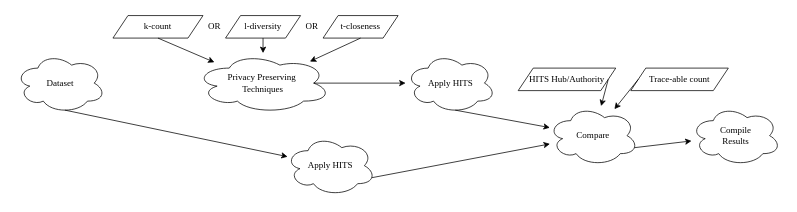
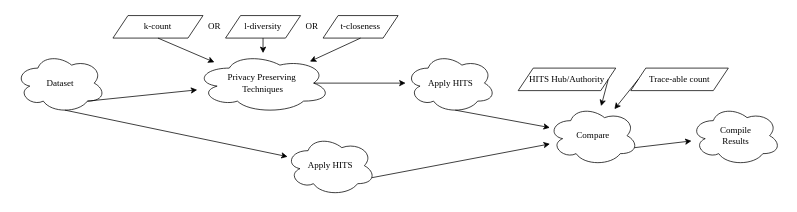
none -> (145, 95)
